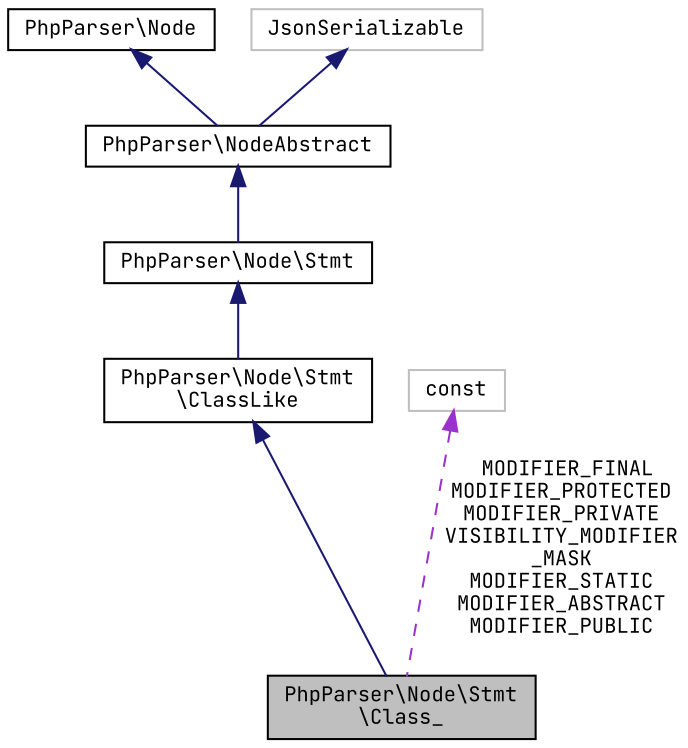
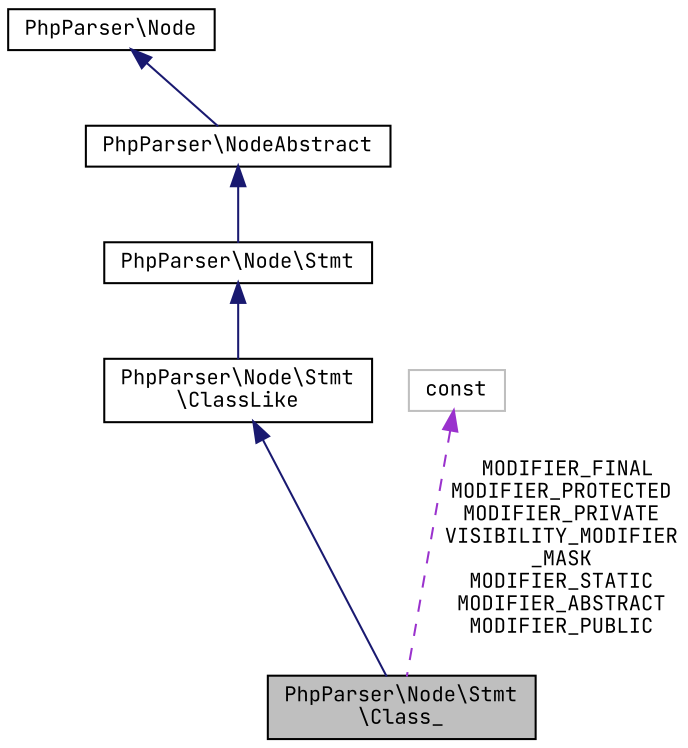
(367, 30) -> none
